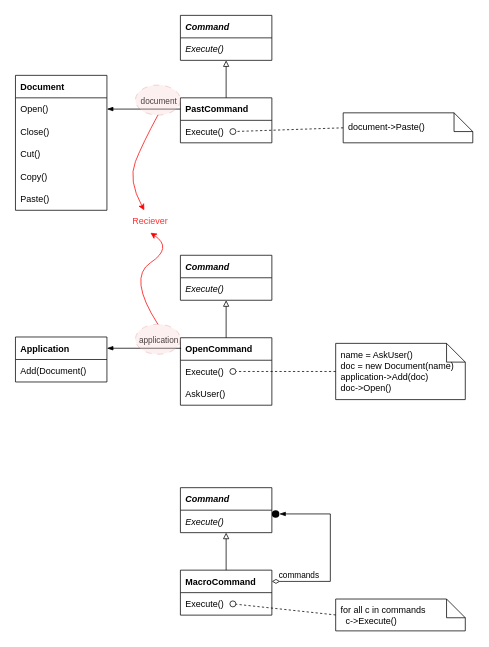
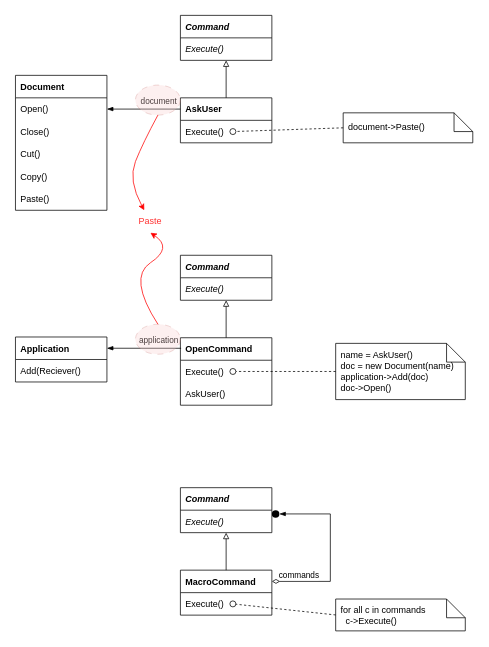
(213, 110) -> (203, 110)
(150, 222) -> (150, 222)
(56, 371) -> (54, 371)
